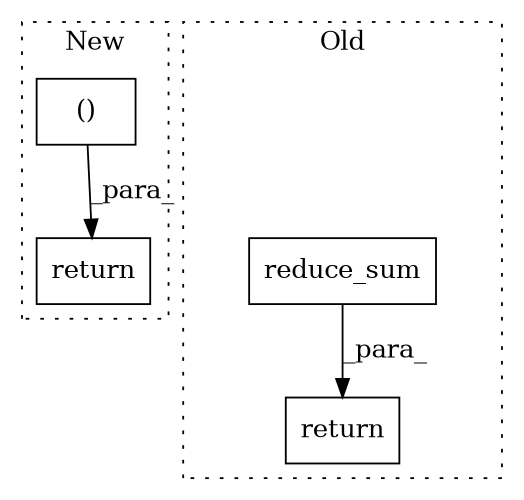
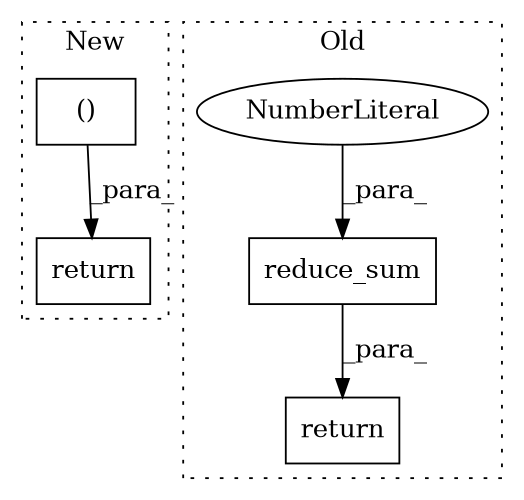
none -> (343, 112)
